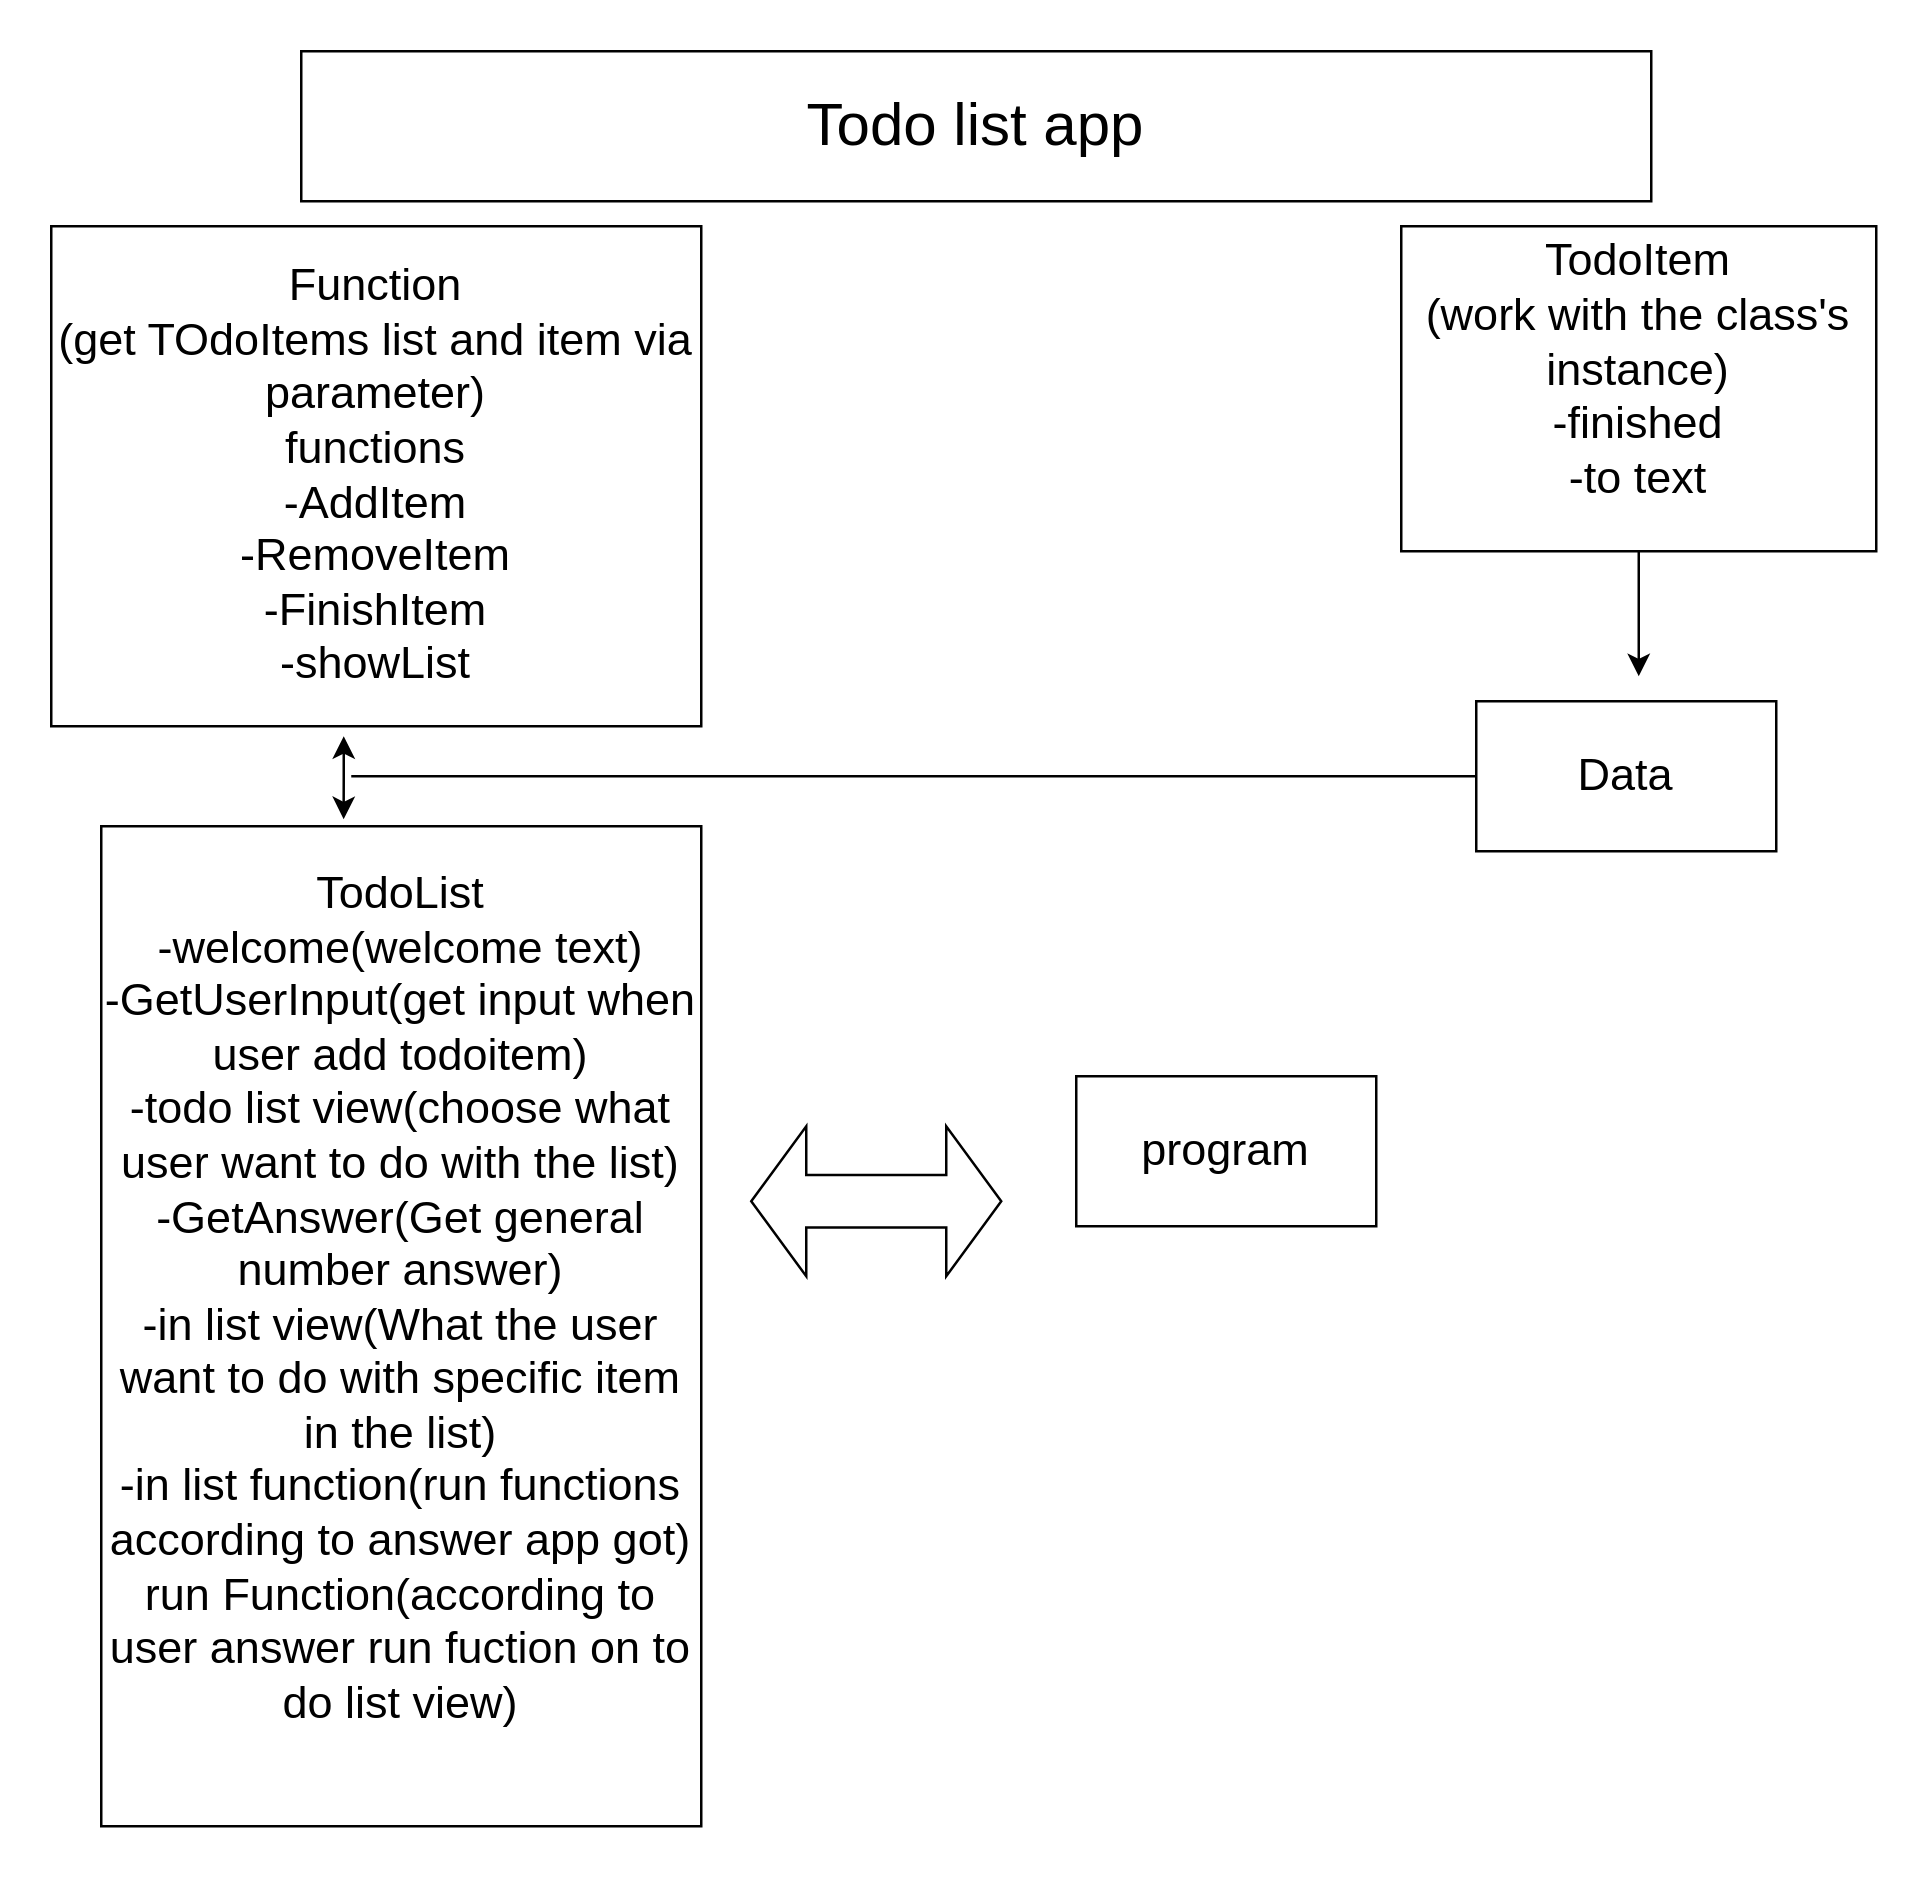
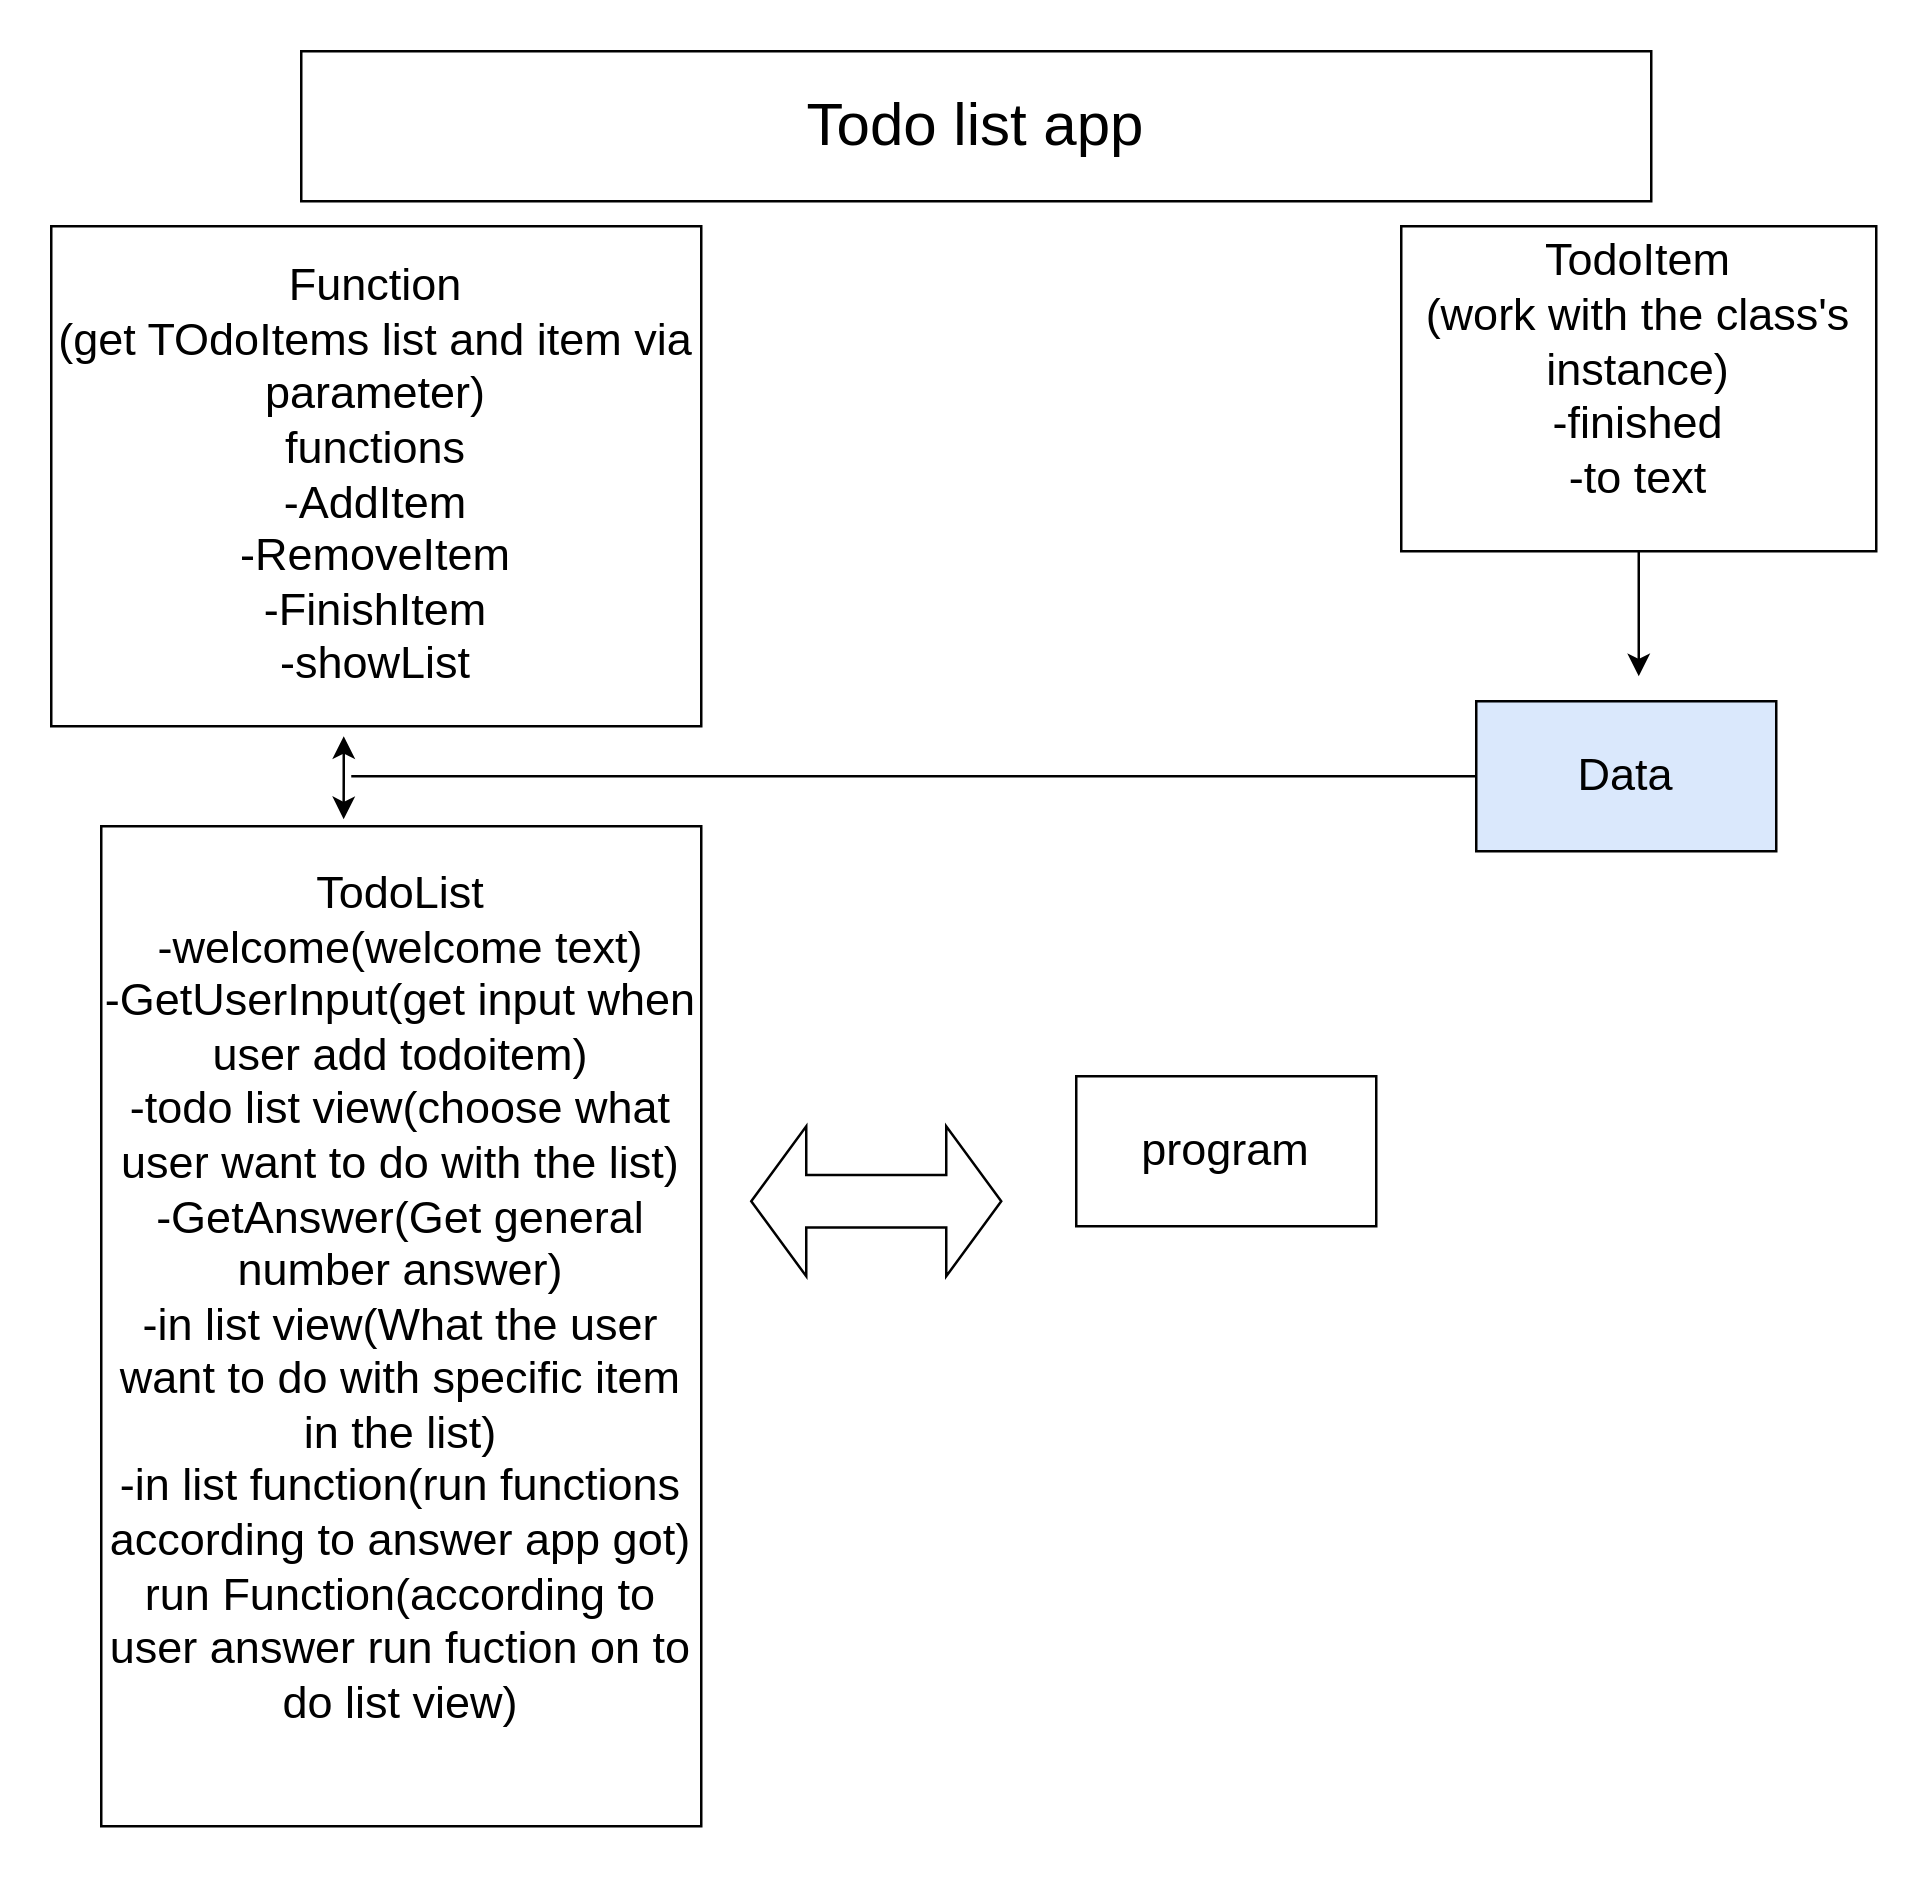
(1626, 776) -> (1626, 776)
